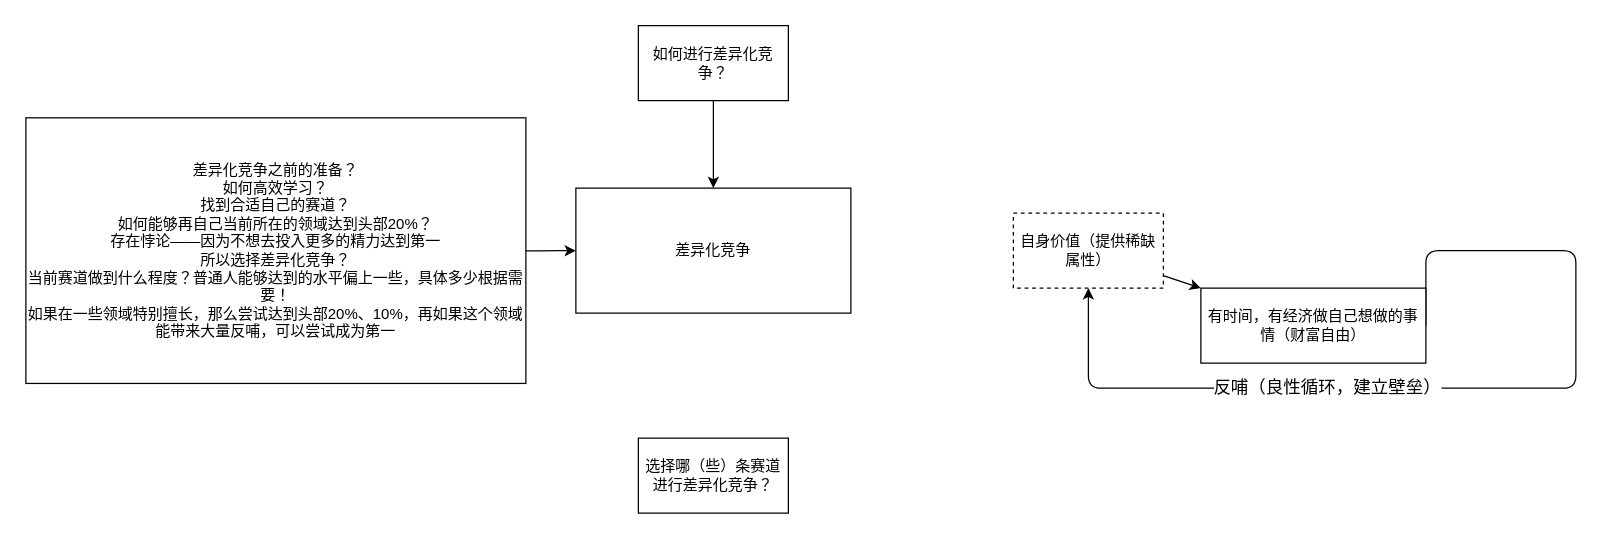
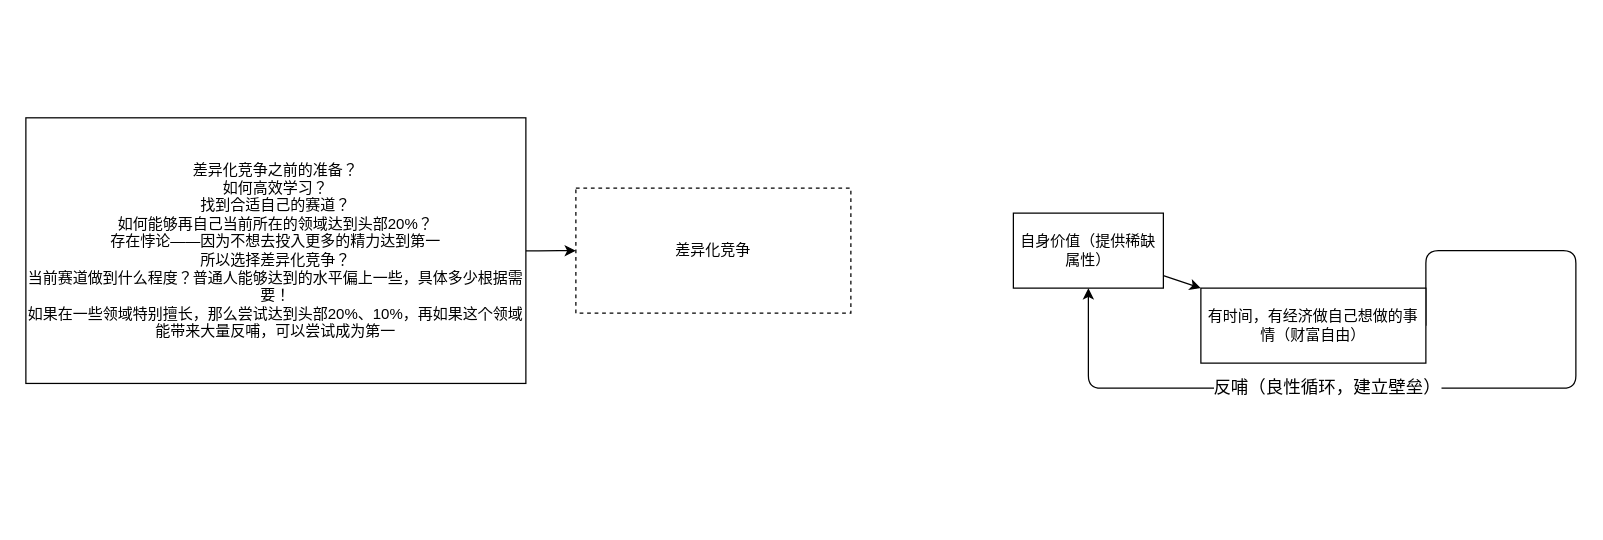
(713, 63) -> none
(713, 140) -> none
(713, 251) -> (713, 251)
(1088, 251) -> (1088, 251)
(713, 476) -> none
